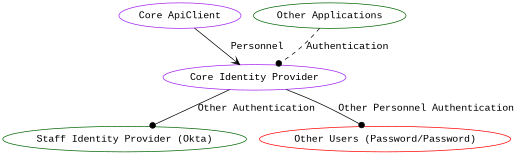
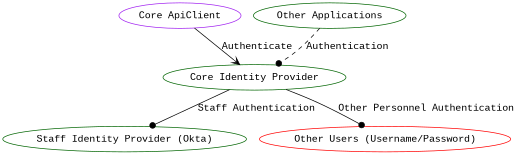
(257, 46) -> (257, 46)
(254, 77) -> (254, 77)
(257, 108) -> (257, 108)
(385, 139) -> (385, 139)
